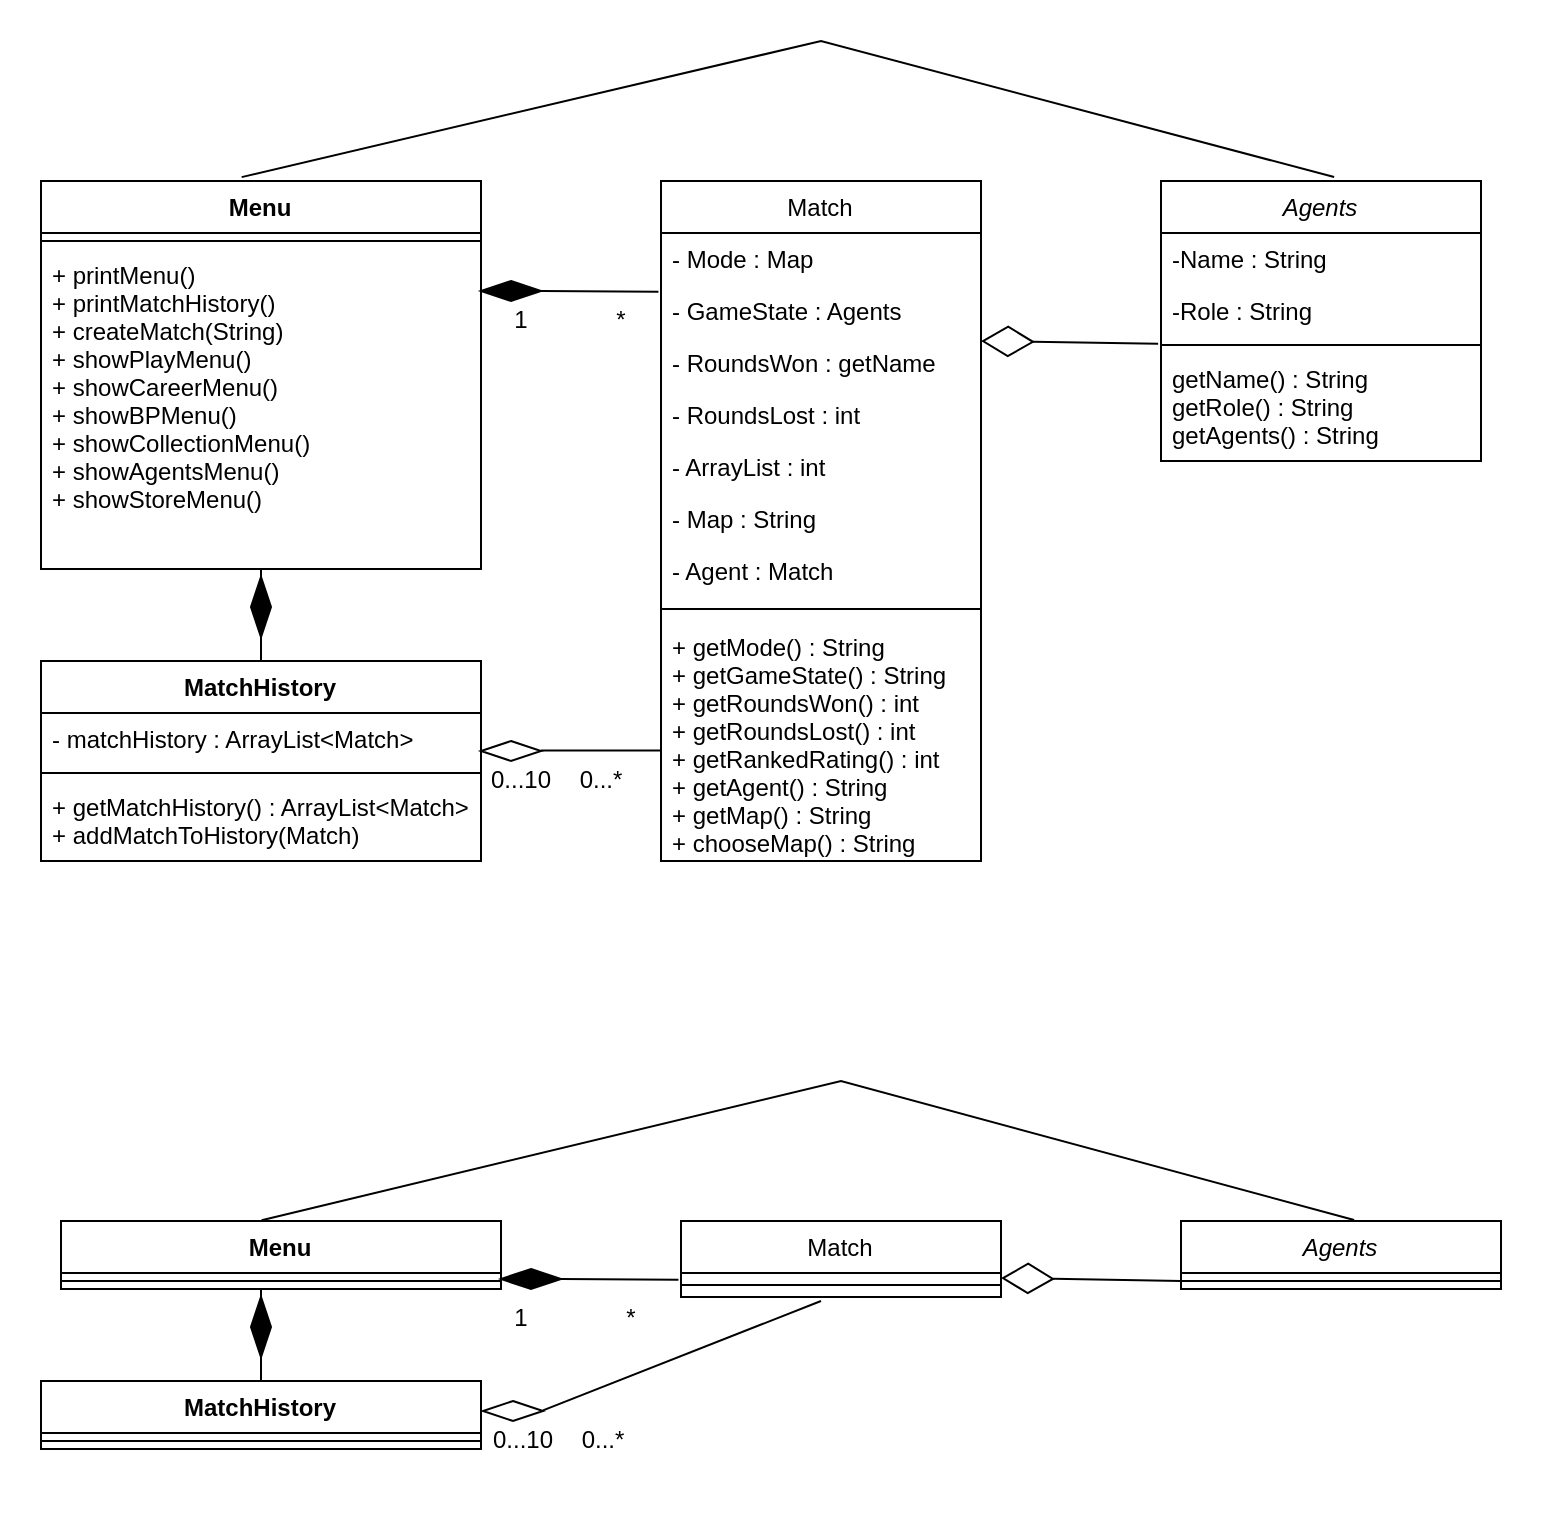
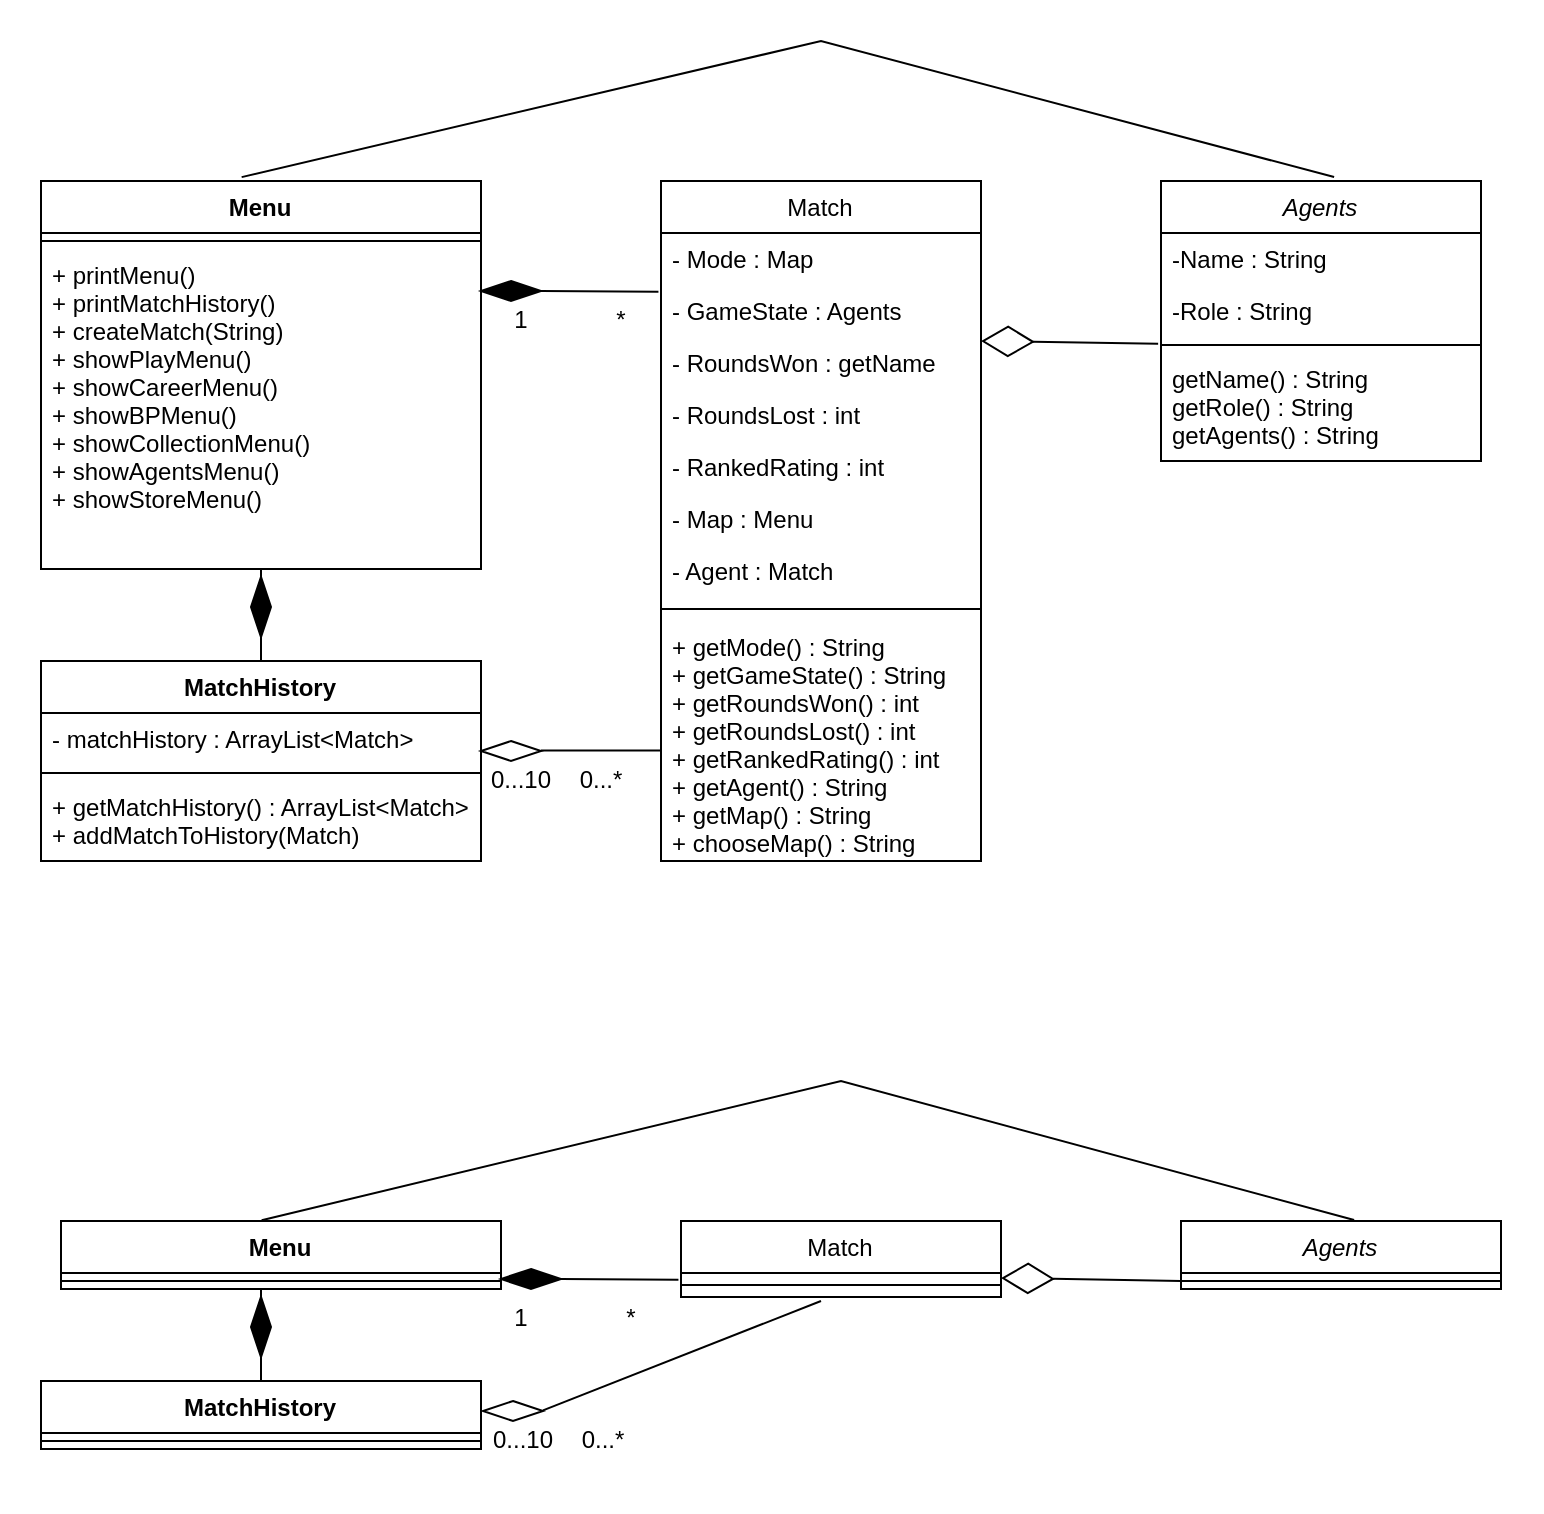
(768, 468) -> (788, 468)
(750, 520) -> (740, 520)
